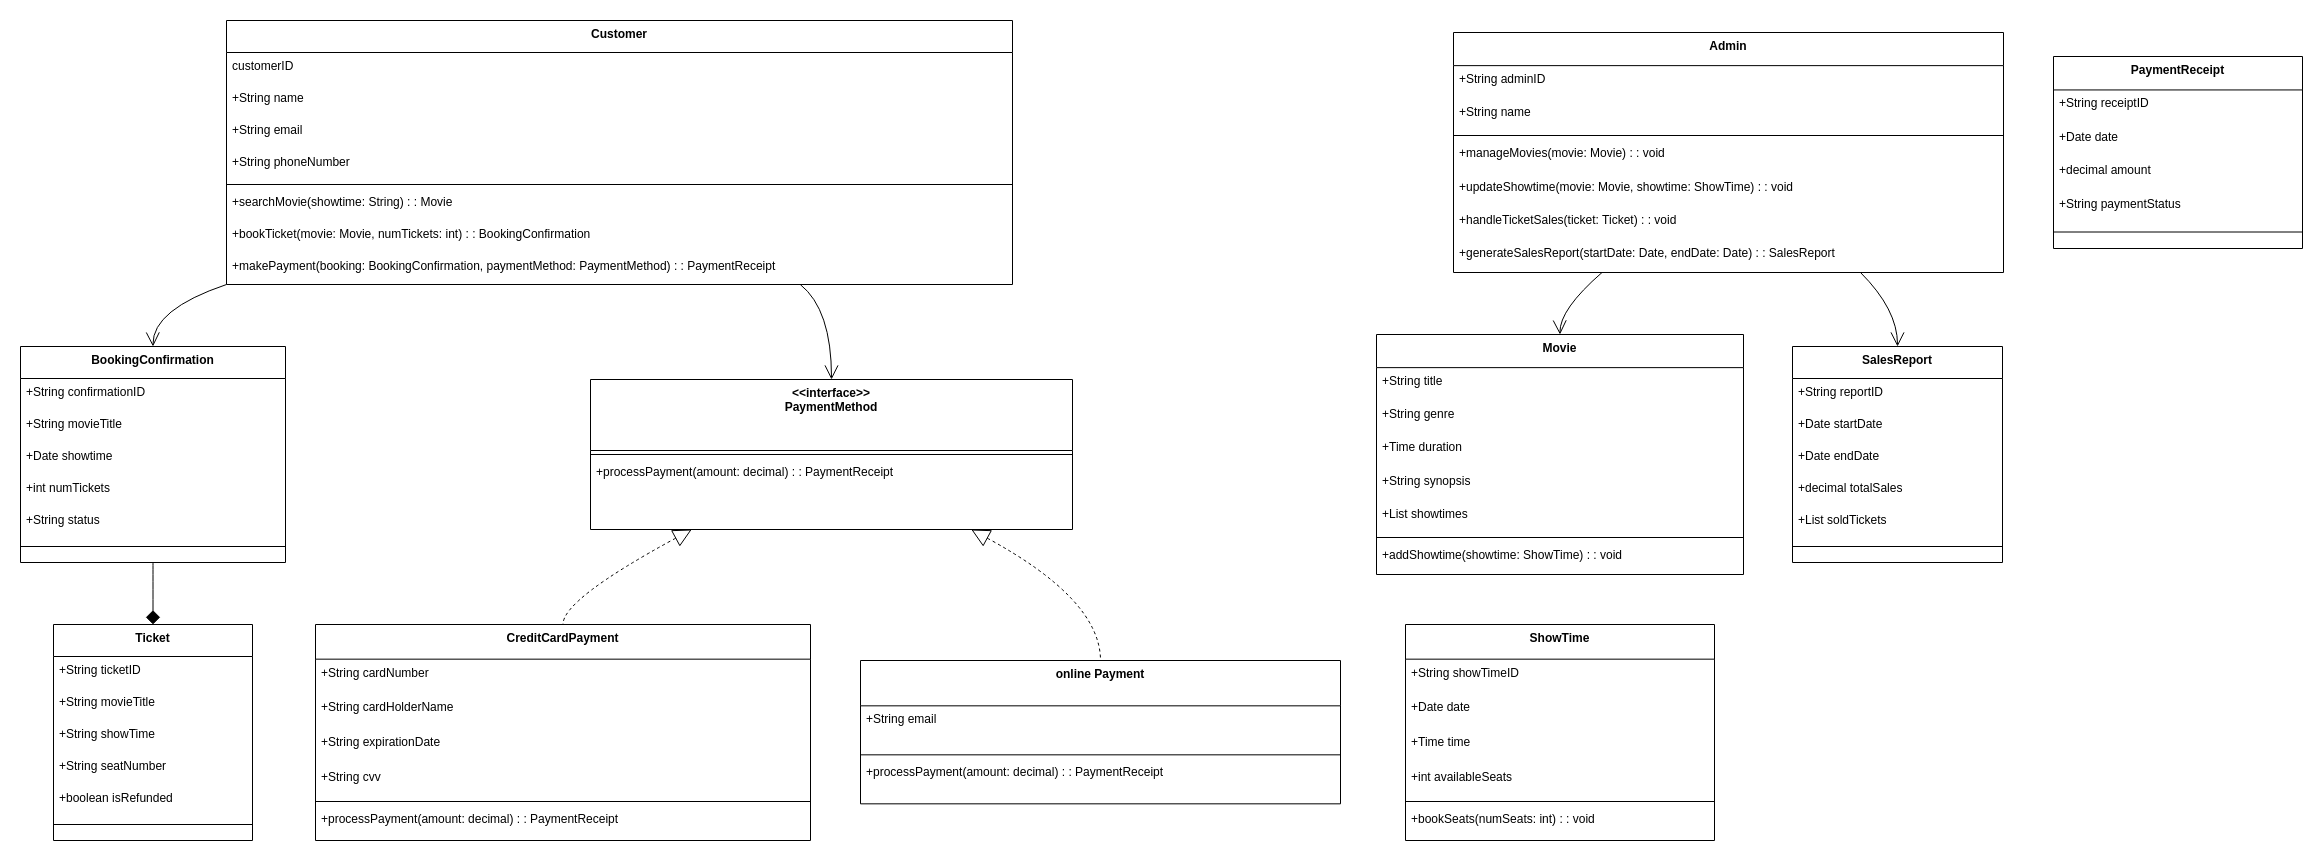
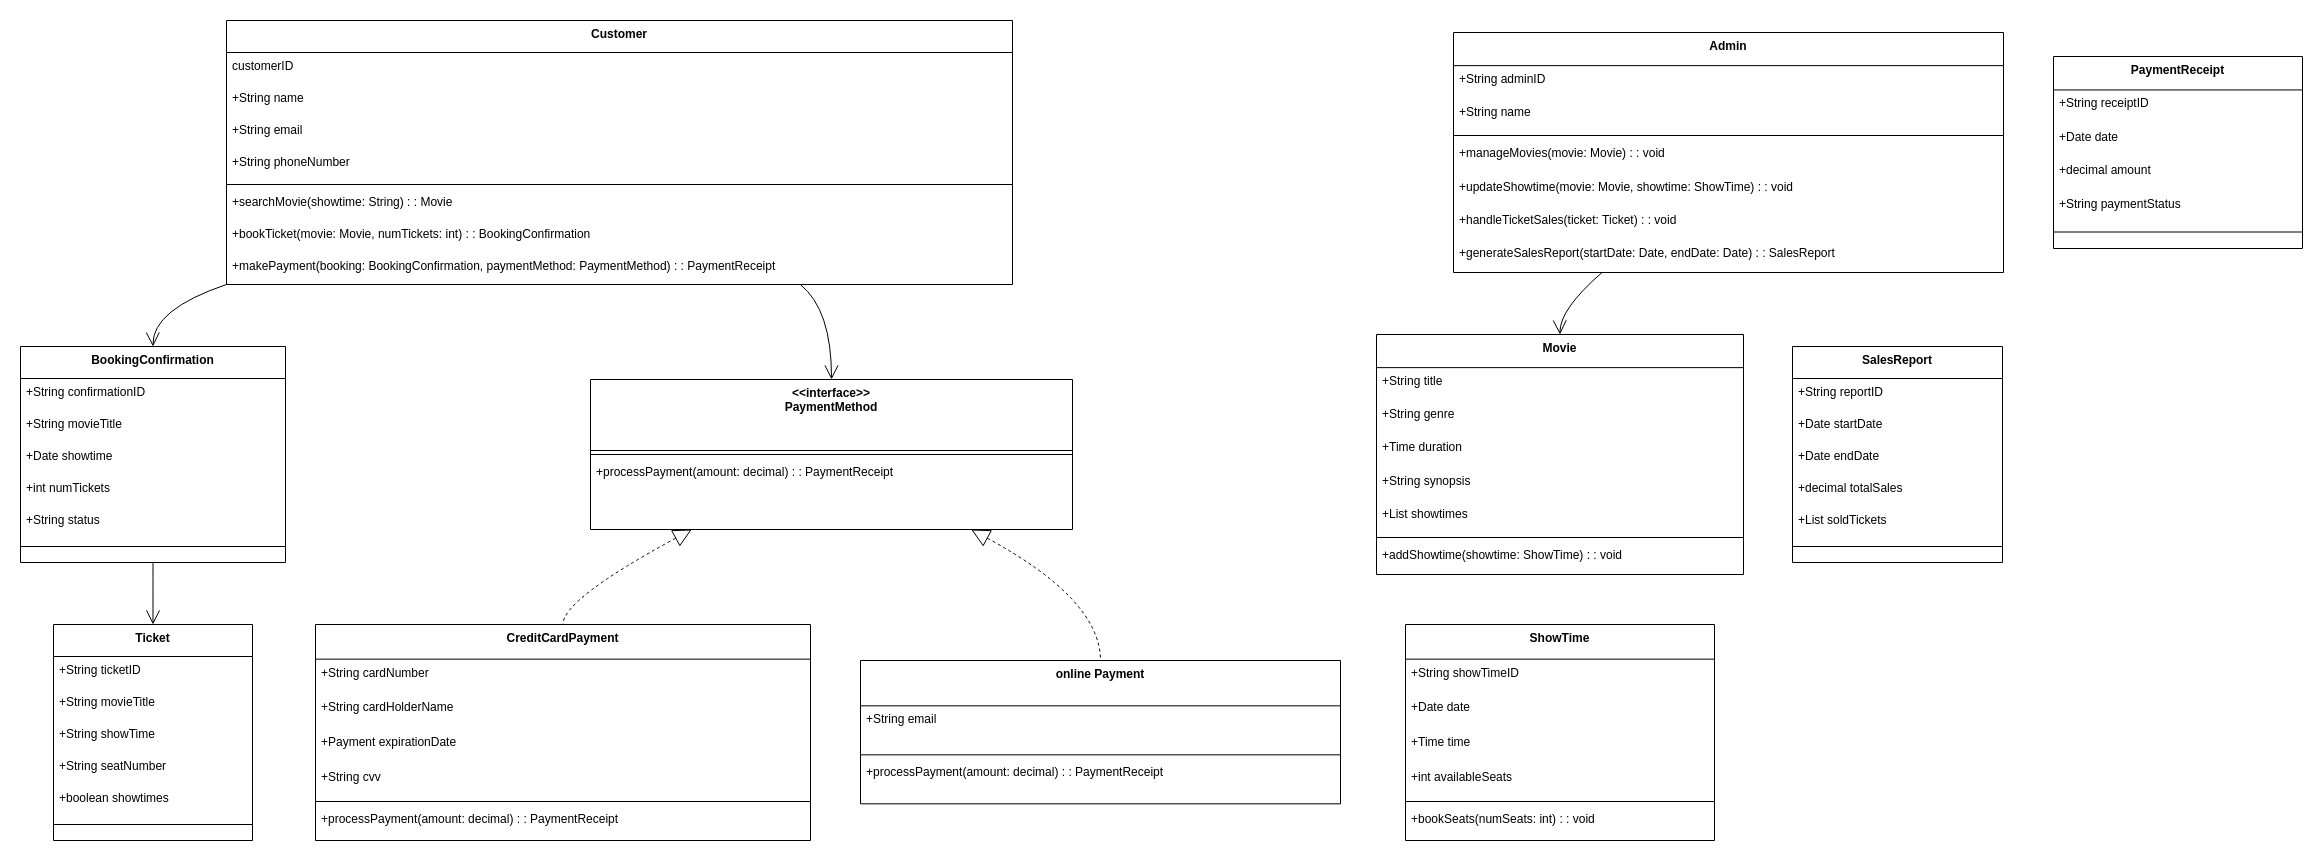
(1886, 305) -> none
(153, 610) -> (153, 616)
(389, 742) -> (394, 742)
(118, 798) -> (115, 798)
